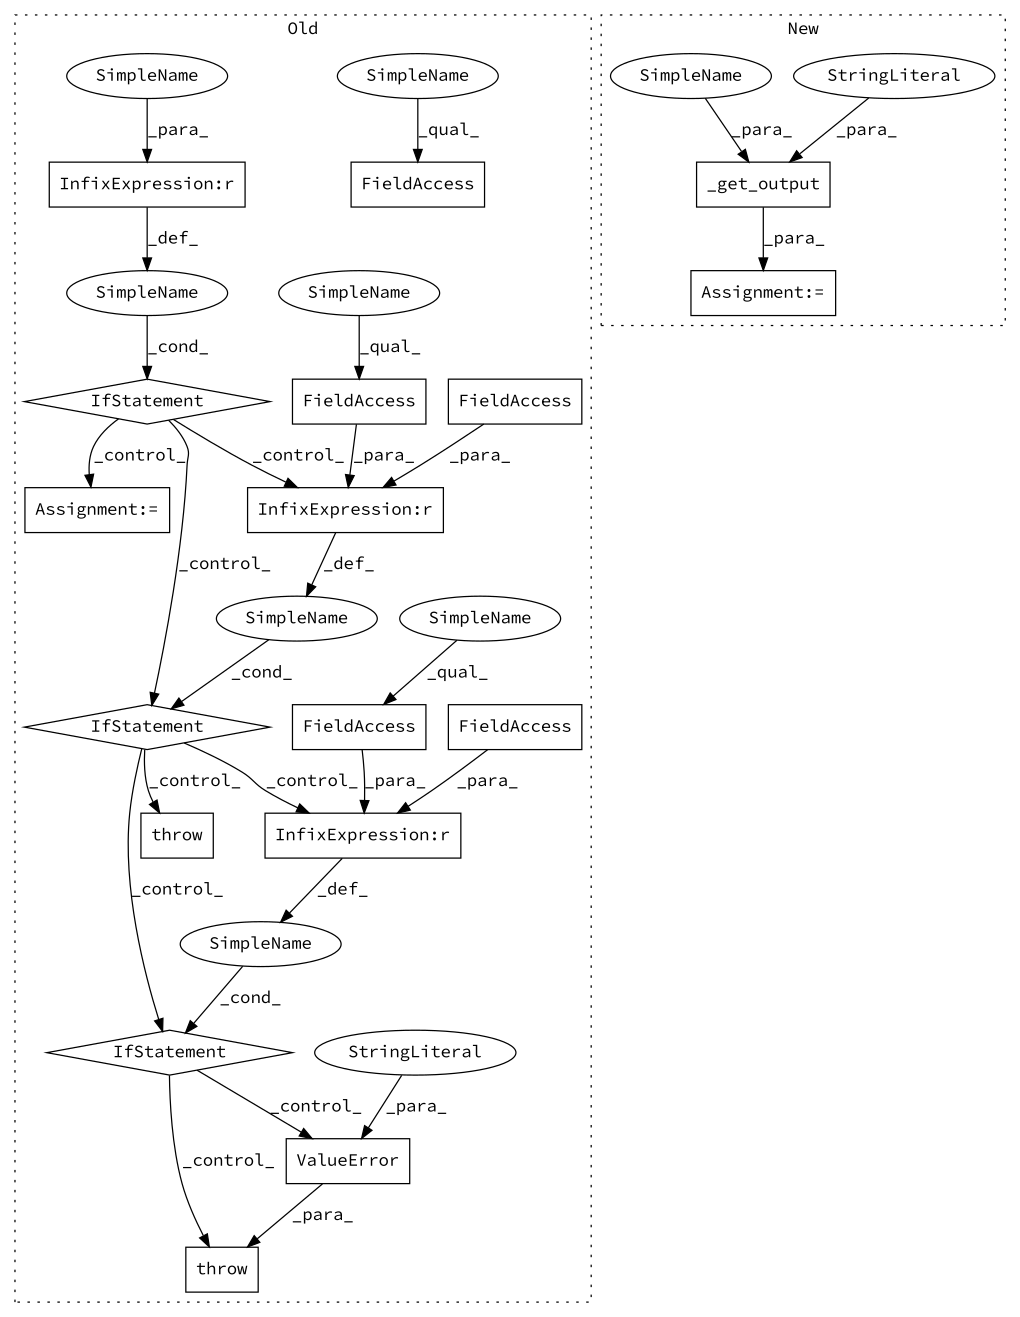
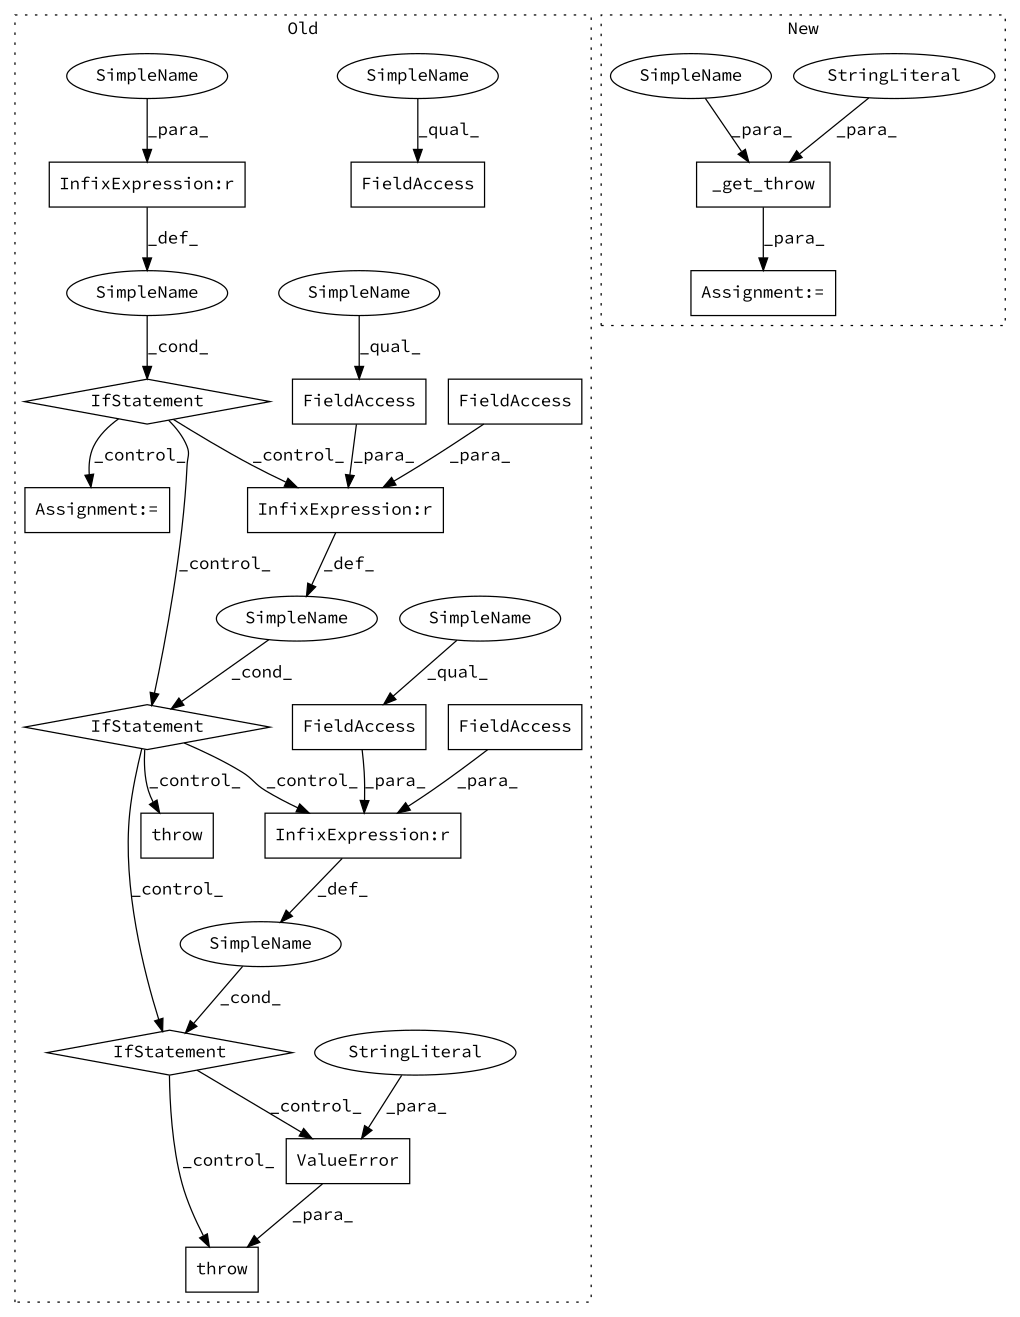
(763, 185) -> (763, 185)
